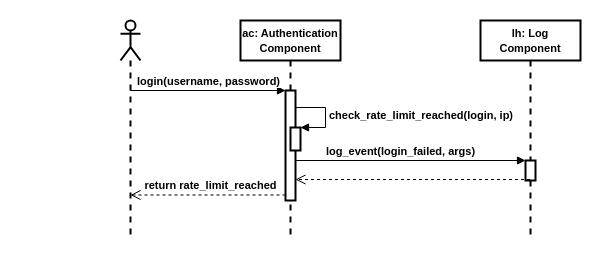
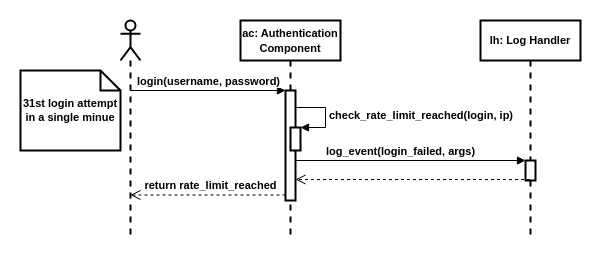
(531, 41) -> (531, 41)
none -> (71, 111)
